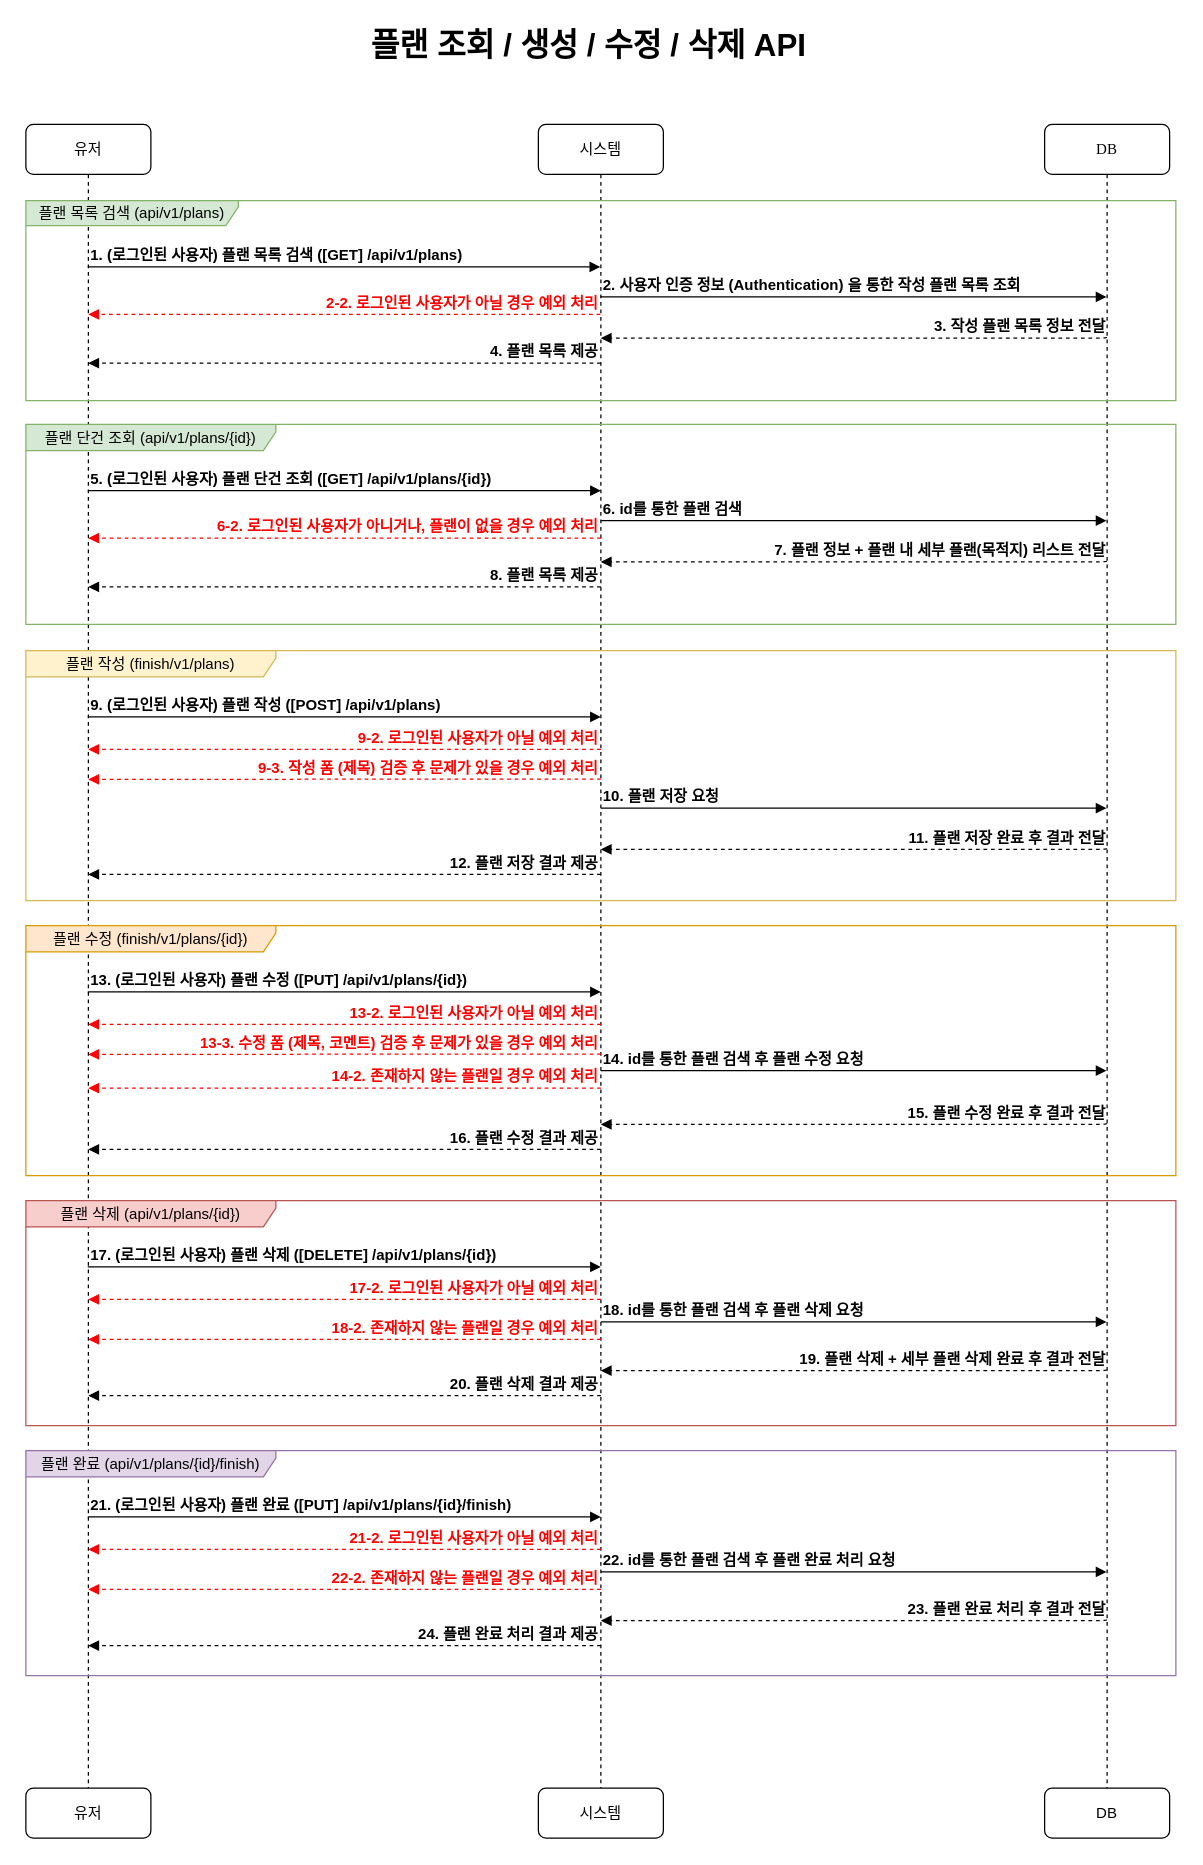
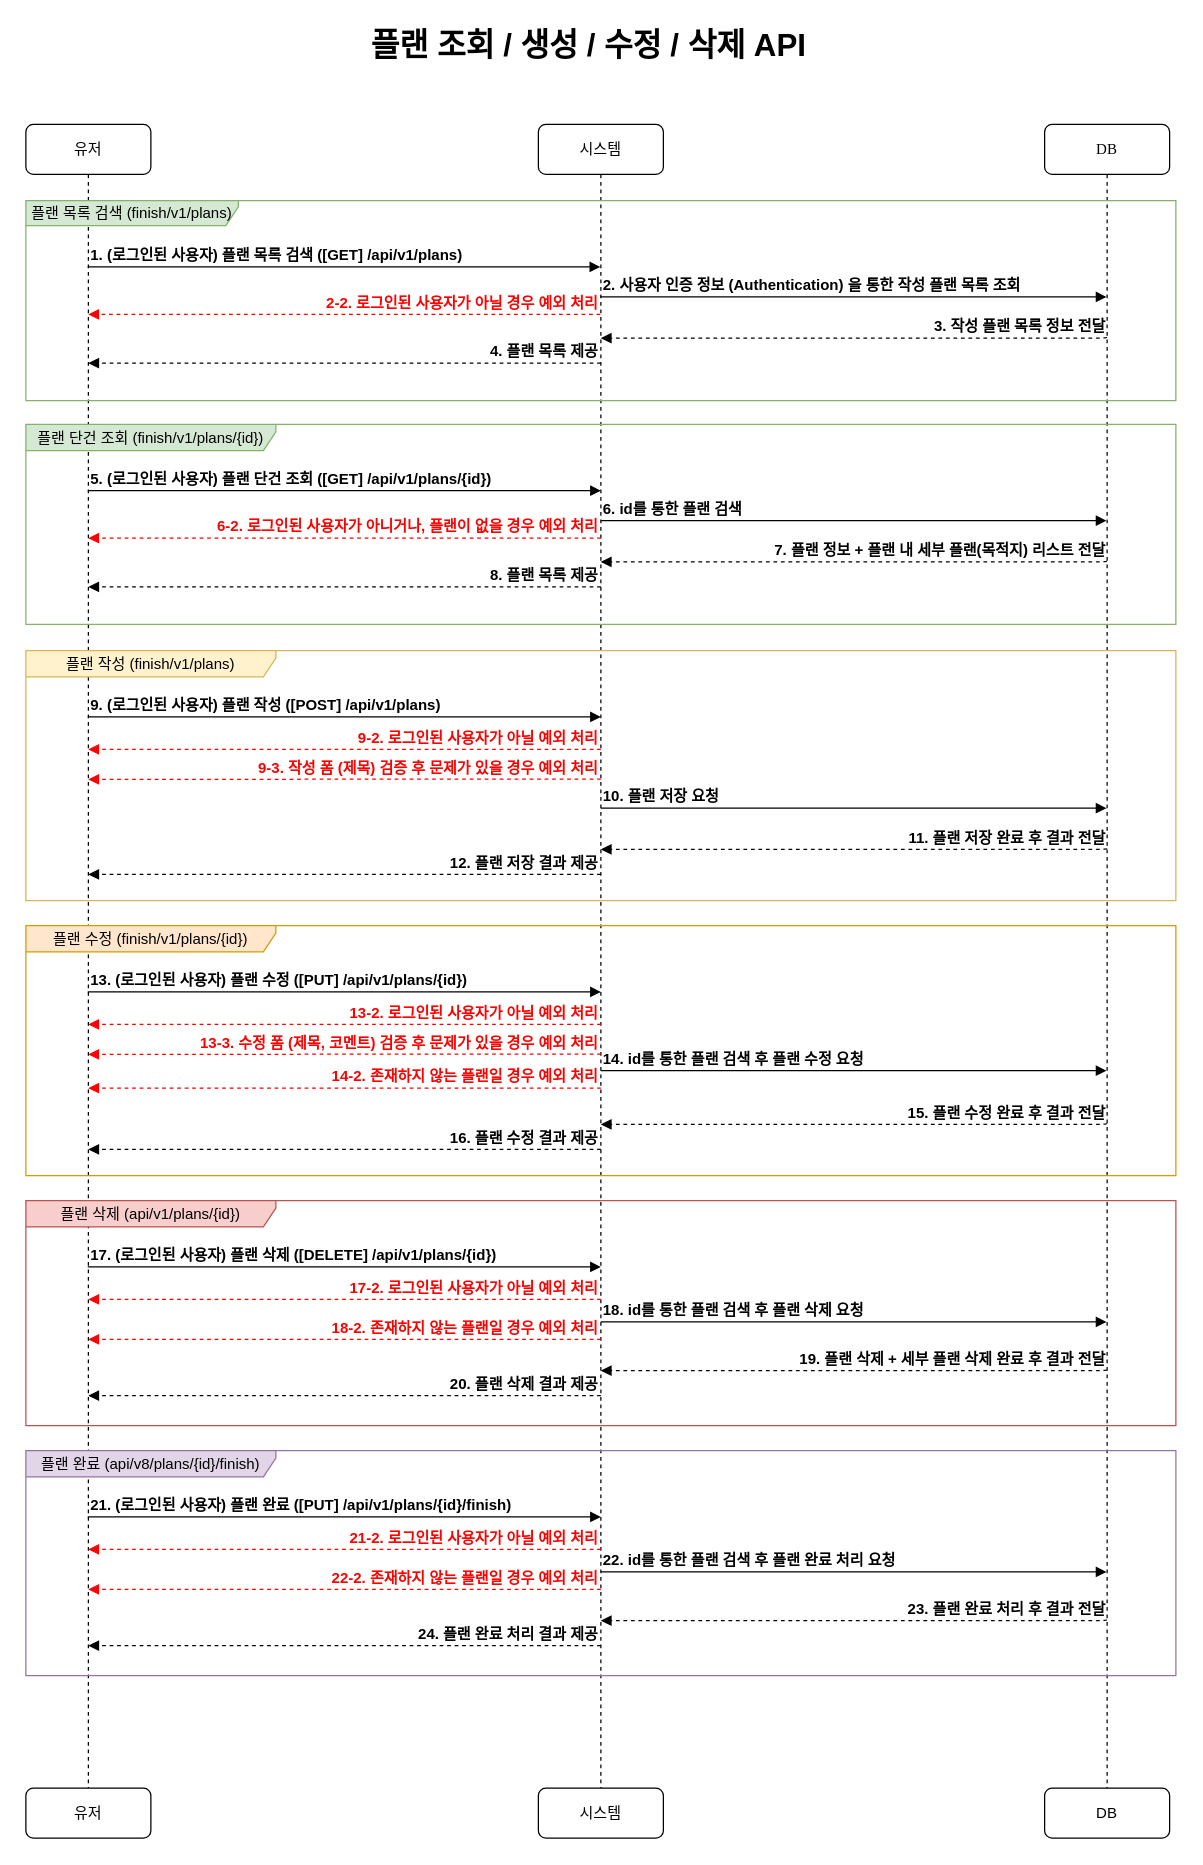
(132, 213) -> (132, 213)
(151, 438) -> (151, 438)
(151, 1464) -> (151, 1464)
